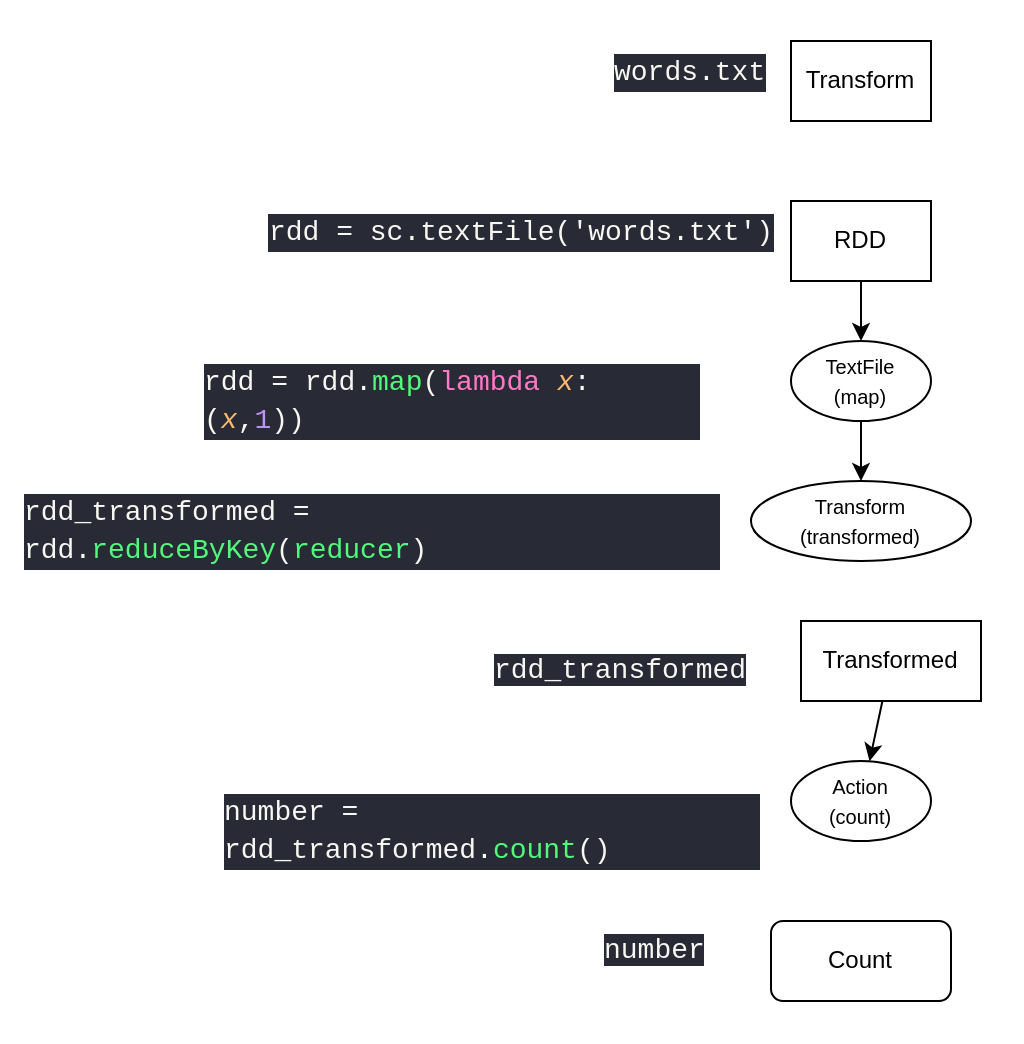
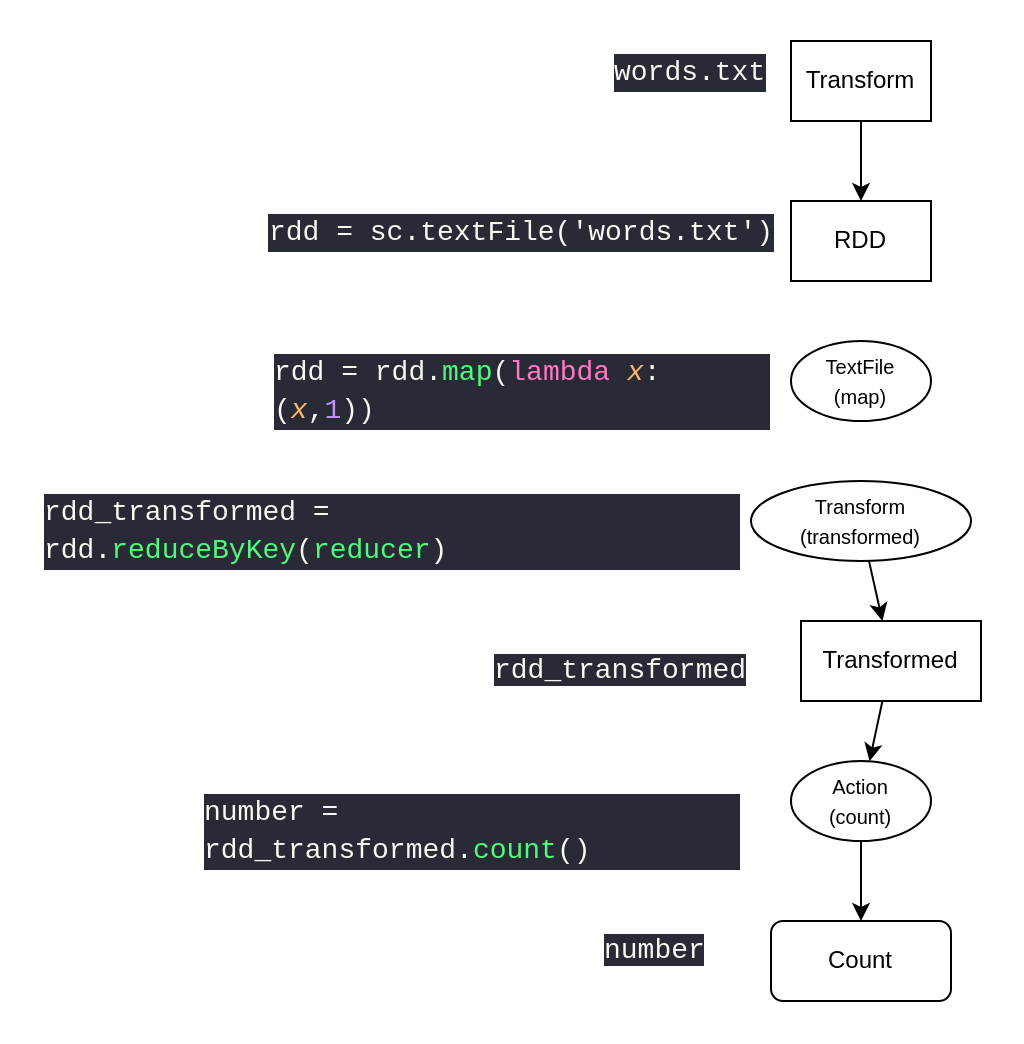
none -> (861, 154)
(861, 304) -> none
(451, 391) -> (521, 381)
(861, 444) -> none
(371, 521) -> (391, 521)
none -> (874, 585)
(491, 821) -> (471, 821)
none -> (861, 874)
